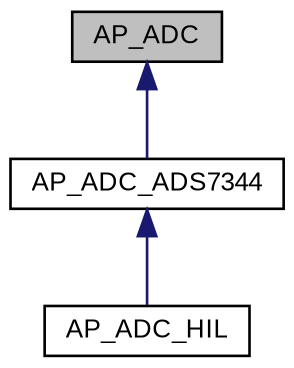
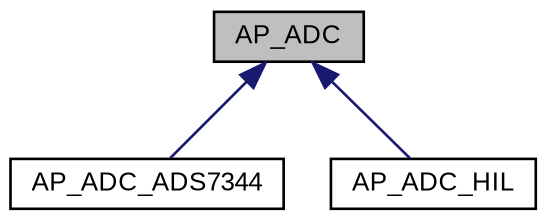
(147, 271) -> (371, 120)
